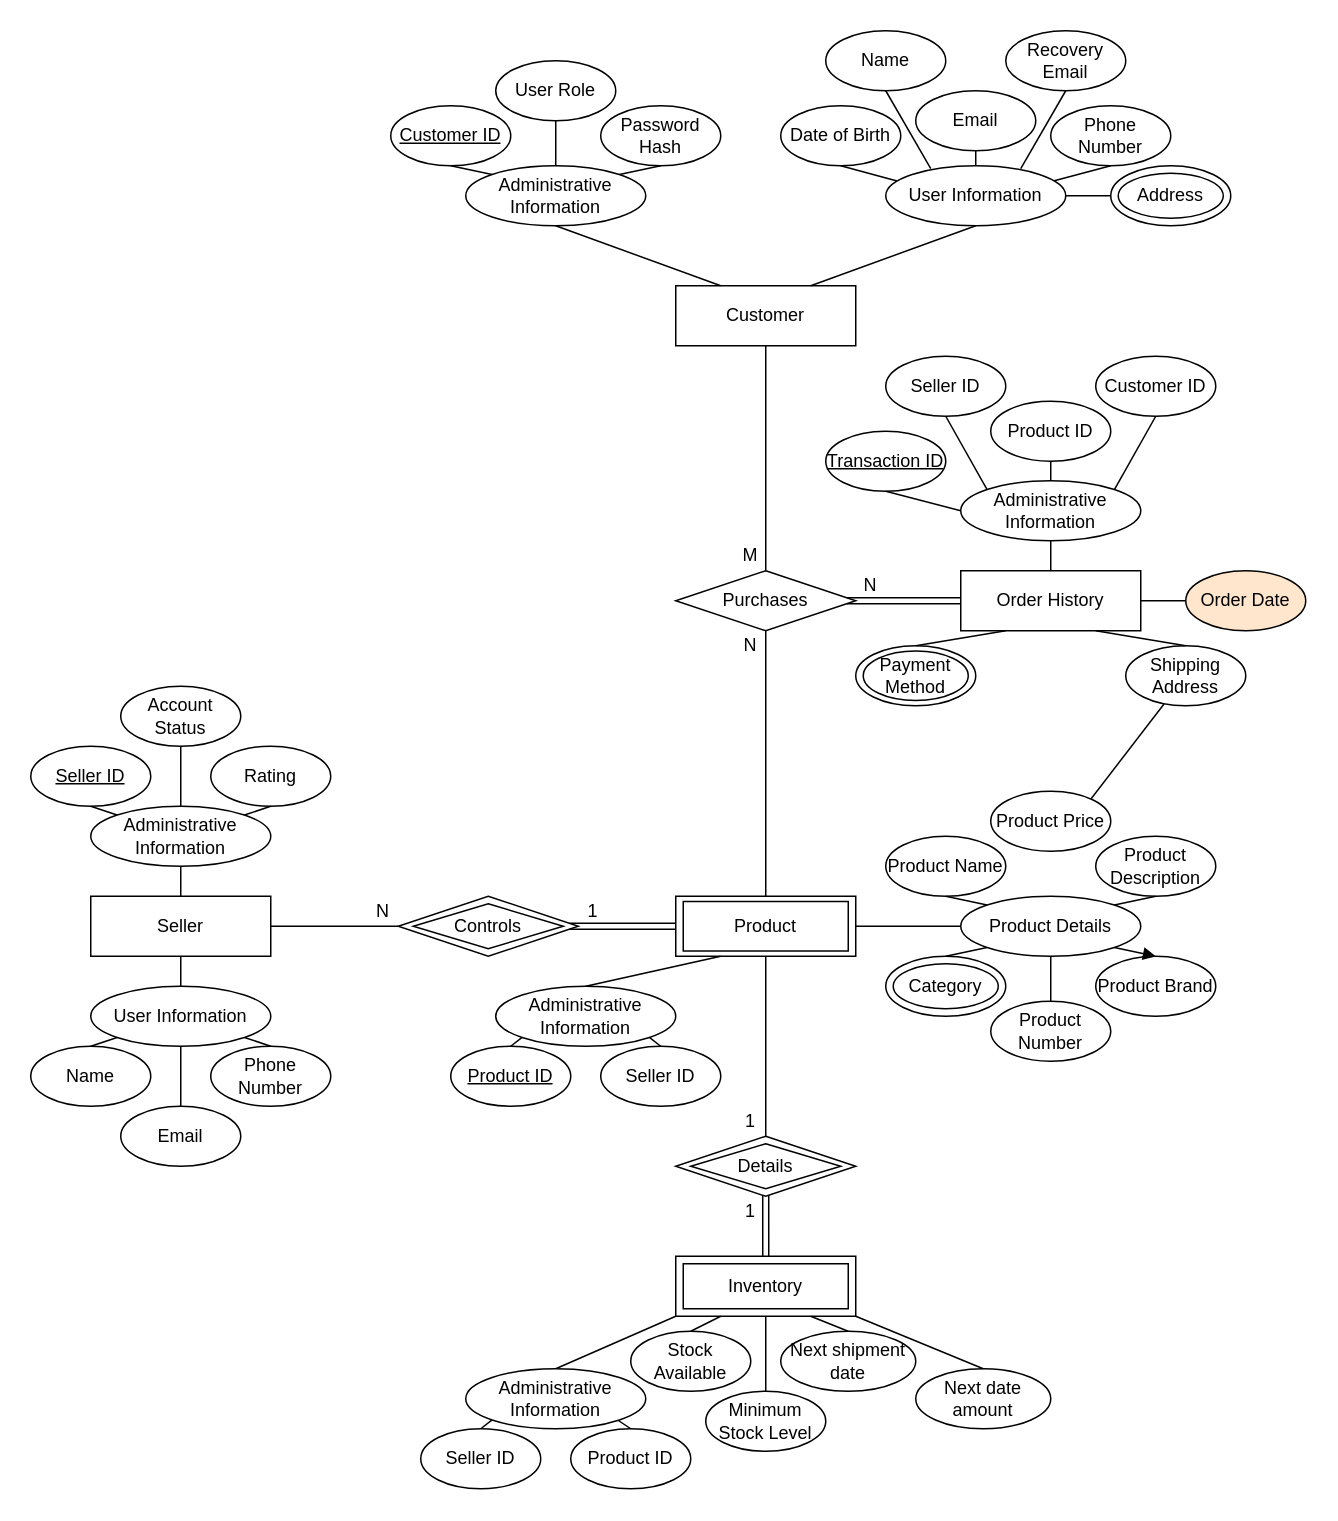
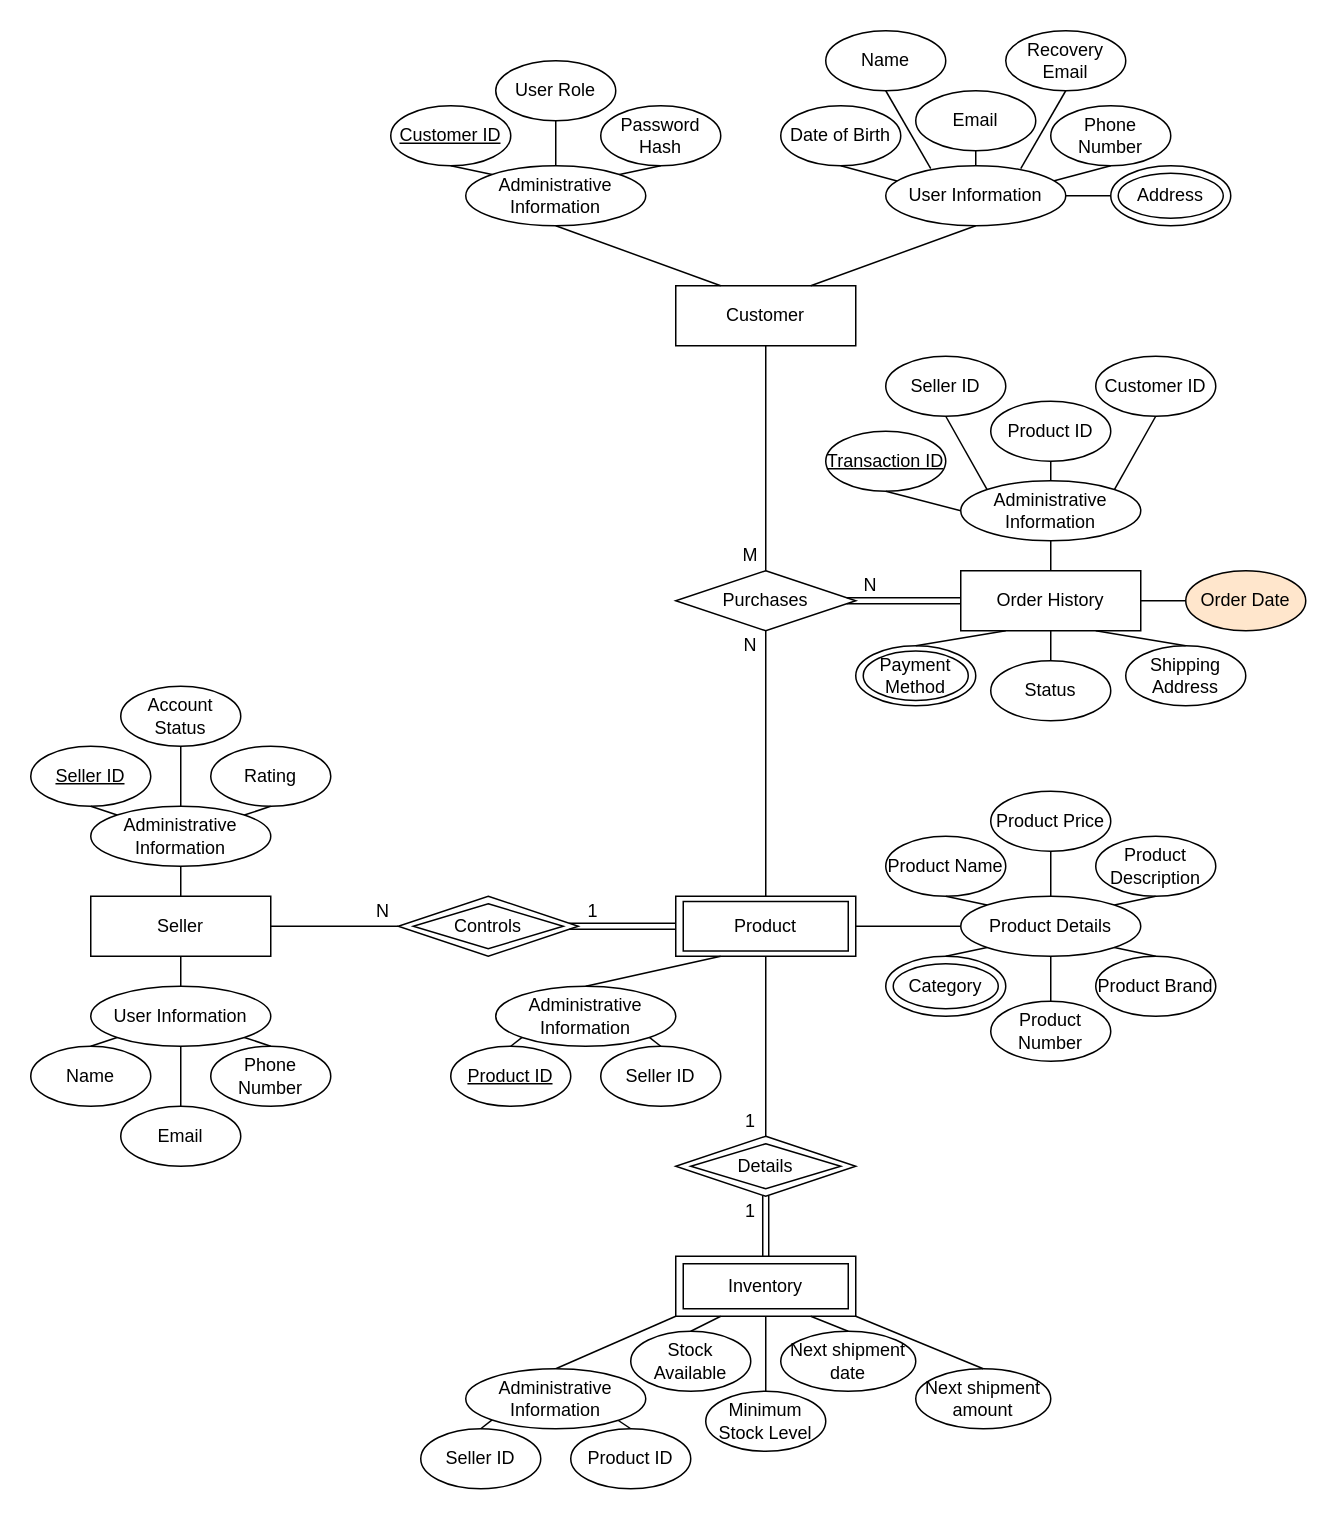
none -> (1051, 646)
none -> (1051, 691)
(1128, 751) -> (1051, 873)
(1142, 953) -> (1148, 955)
(983, 1399) -> (983, 1399)
